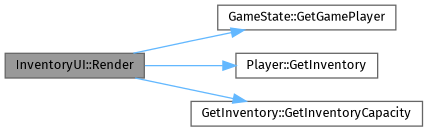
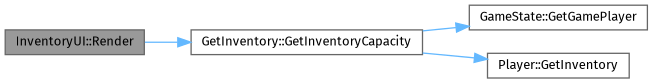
(182, 43) -> (439, 29)
(184, 66) -> (449, 55)
